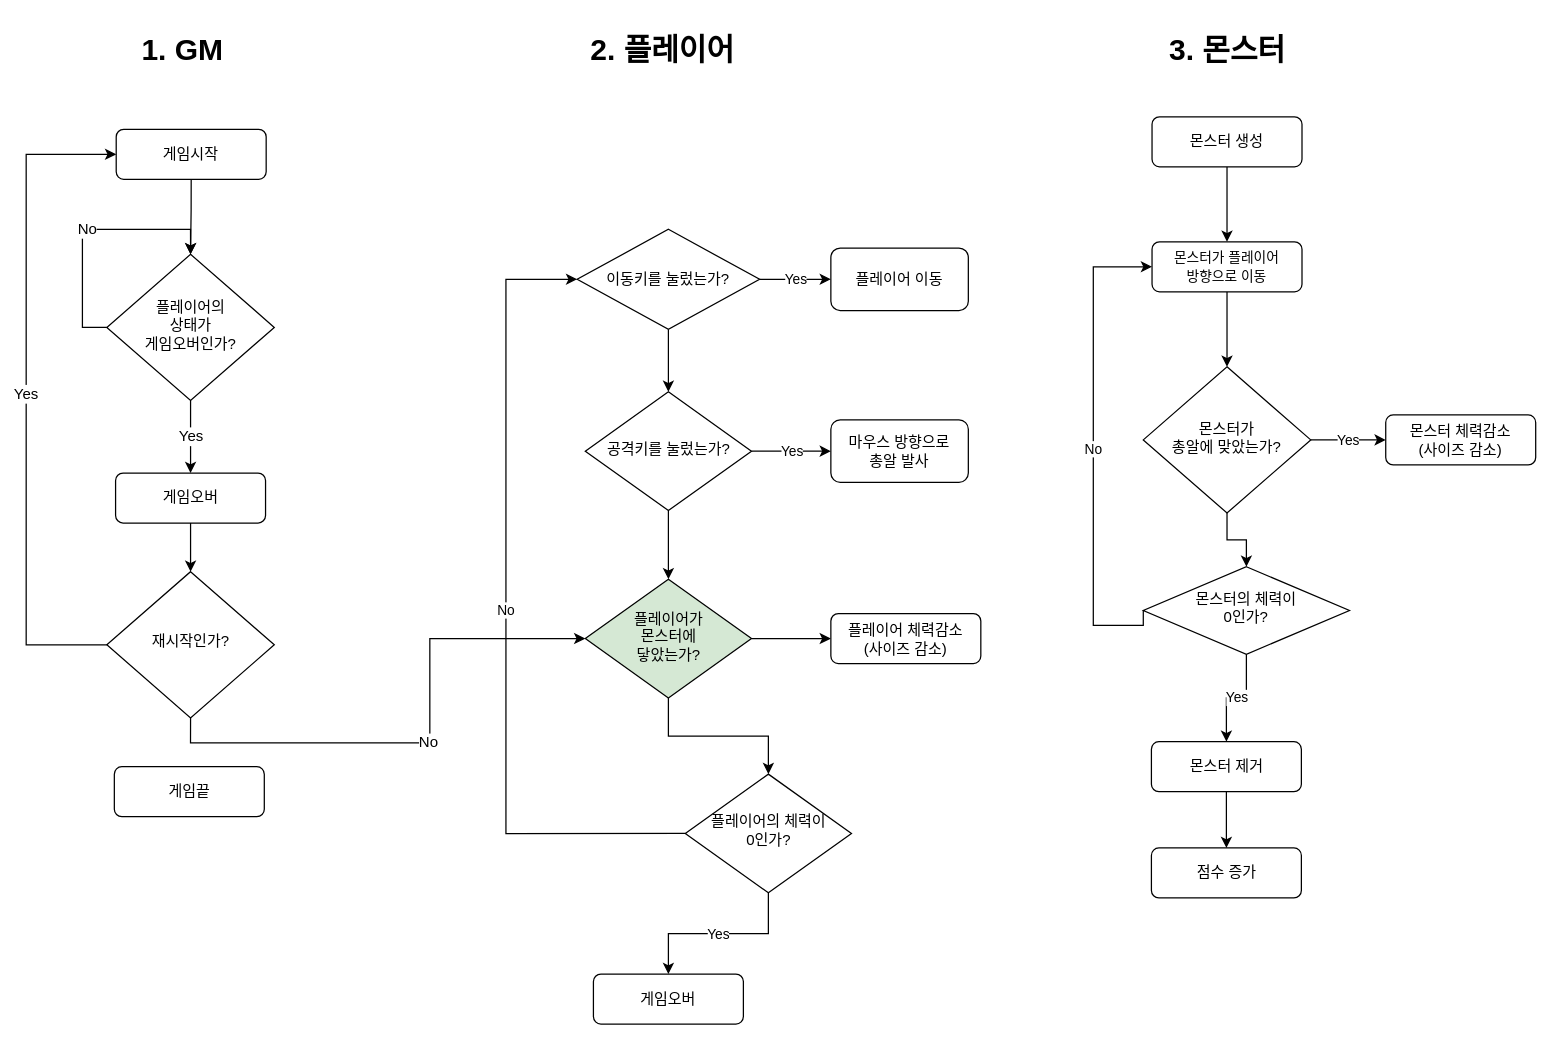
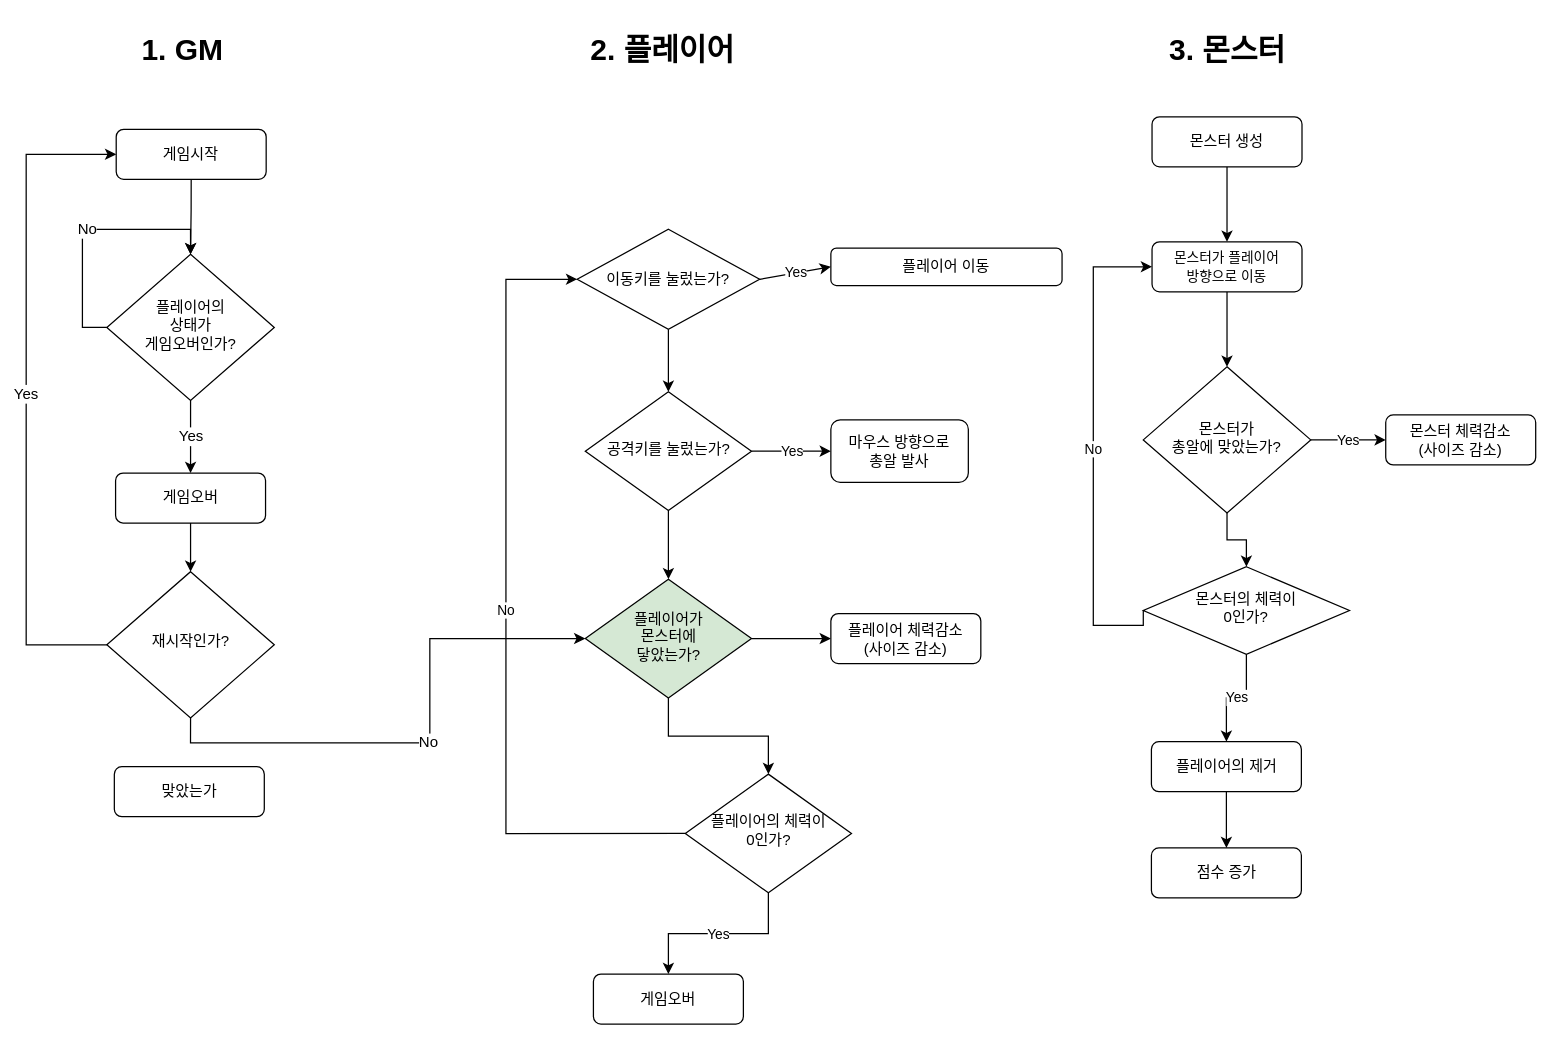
(899, 279) -> (946, 267)
(1227, 767) -> (1227, 767)
(189, 792) -> (189, 792)
